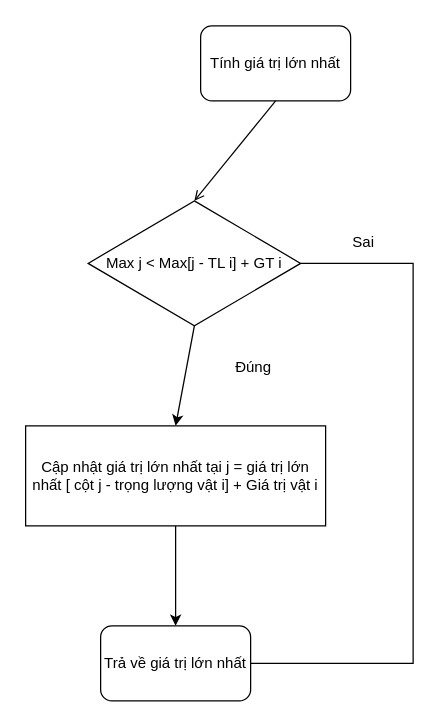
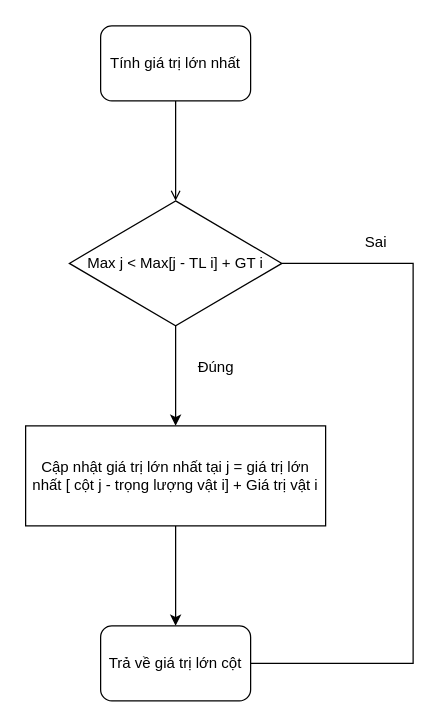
(276, 63) -> (176, 63)
(363, 242) -> (376, 242)
(194, 263) -> (176, 263)
(253, 367) -> (216, 367)
(176, 663) -> (176, 663)
